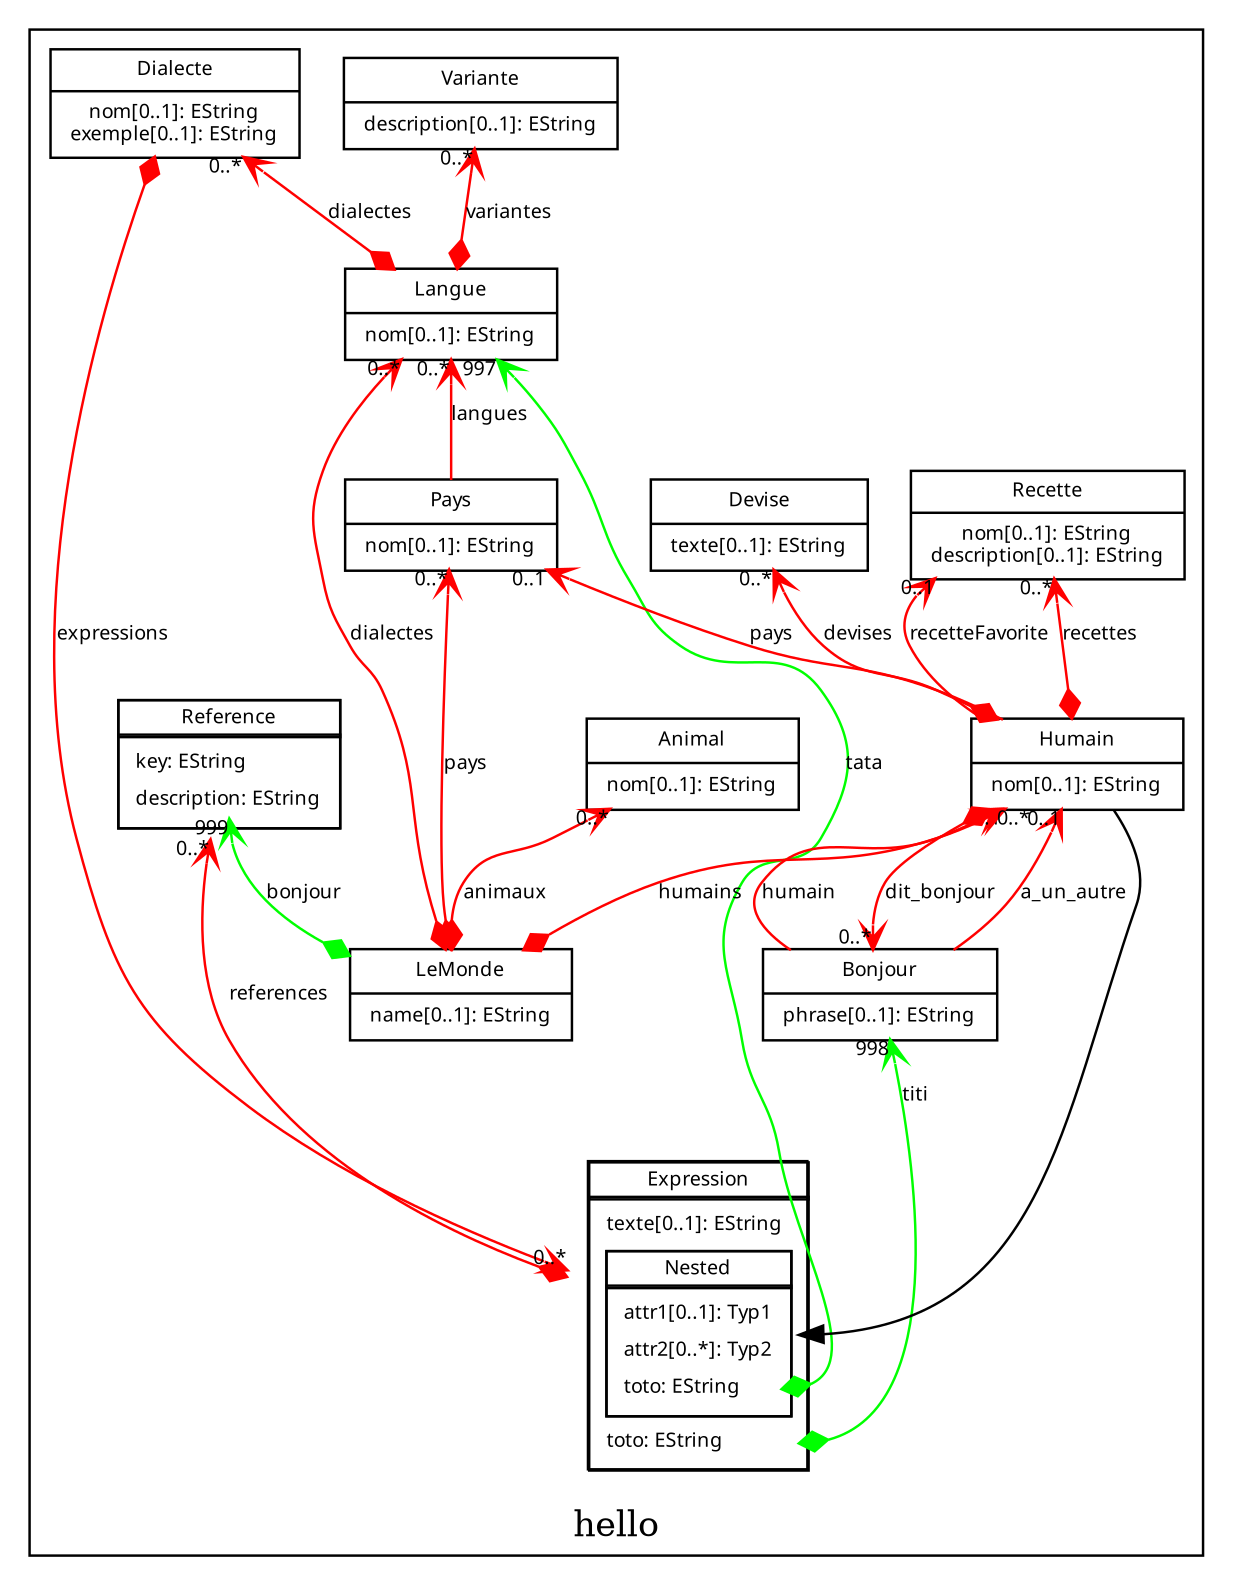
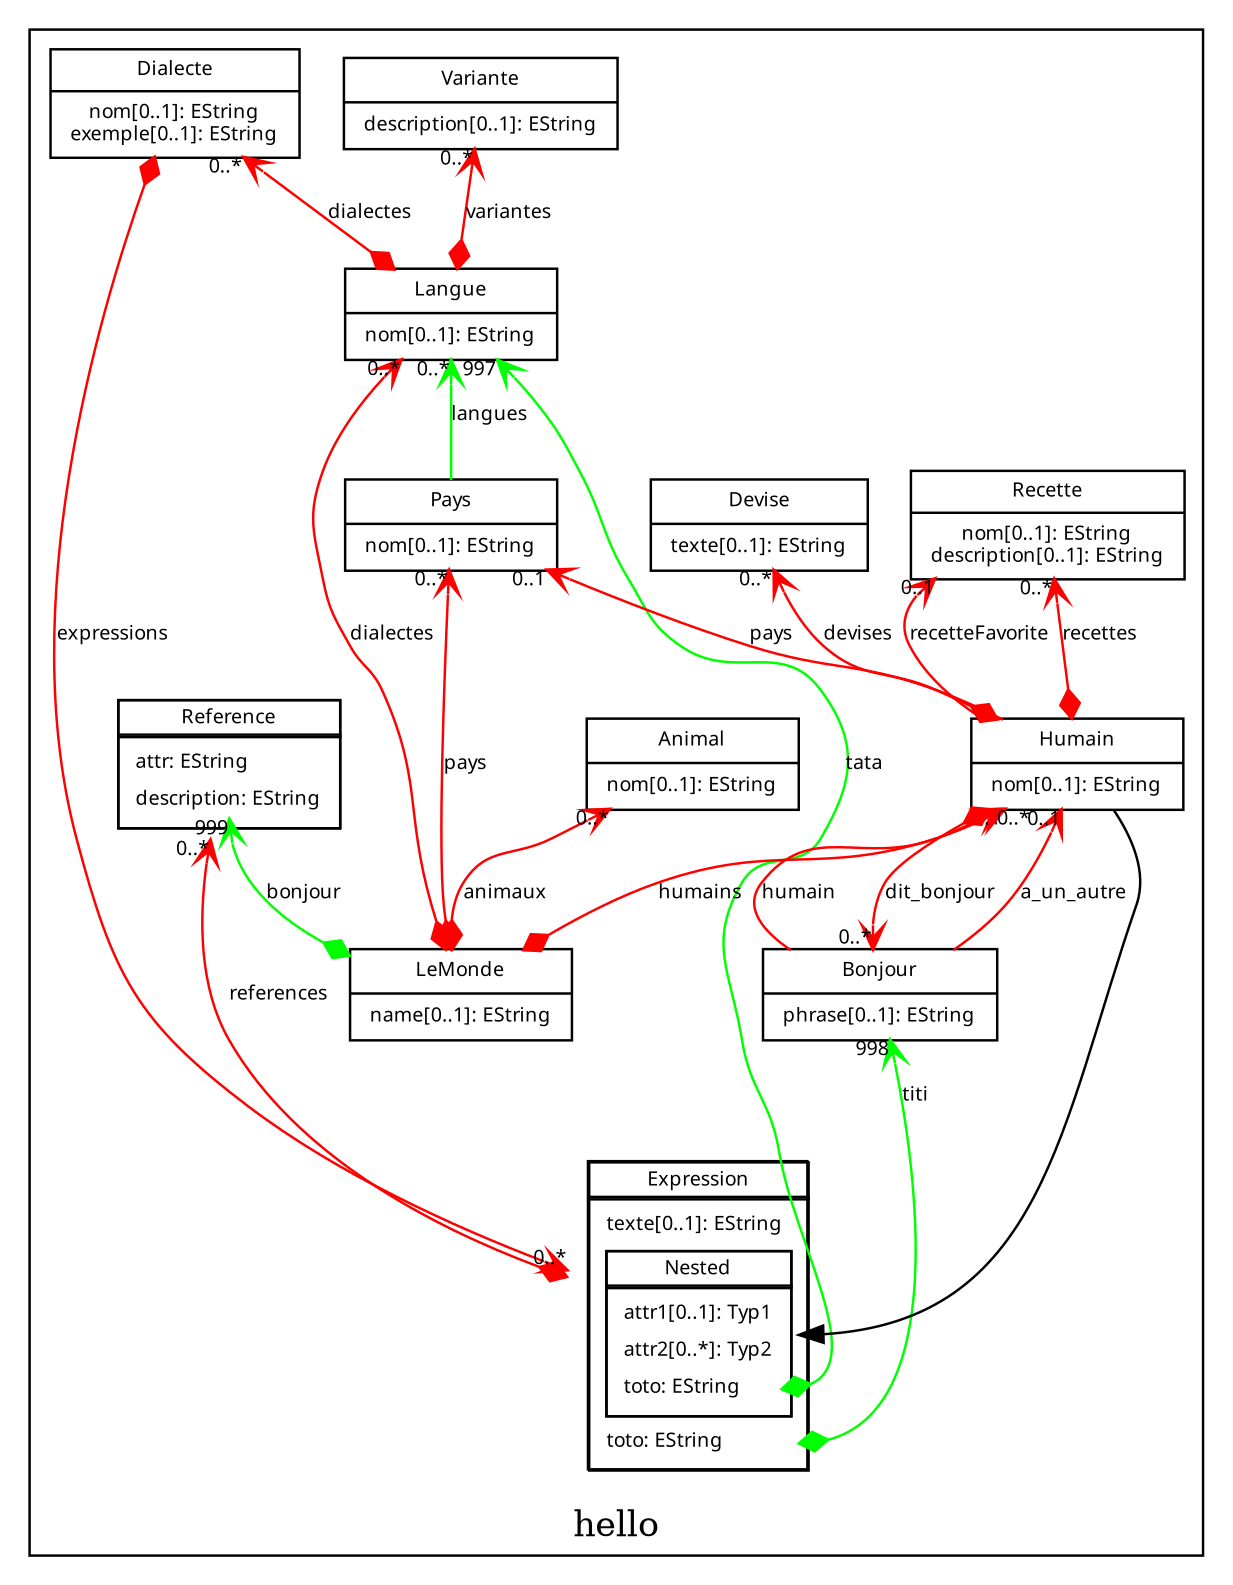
(451, 432) -> (451, 432)
(192, 762) -> (192, 762)
